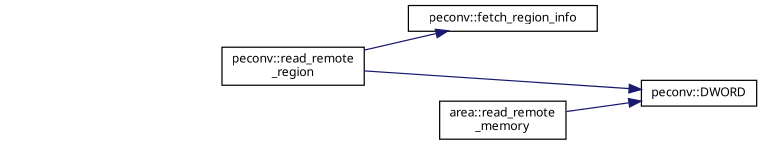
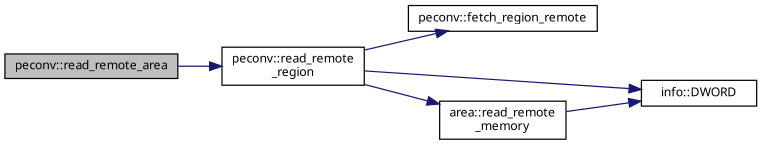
(503, 18) -> (503, 18)
none -> (91, 66)
none -> (396, 93)
(699, 93) -> (699, 93)
